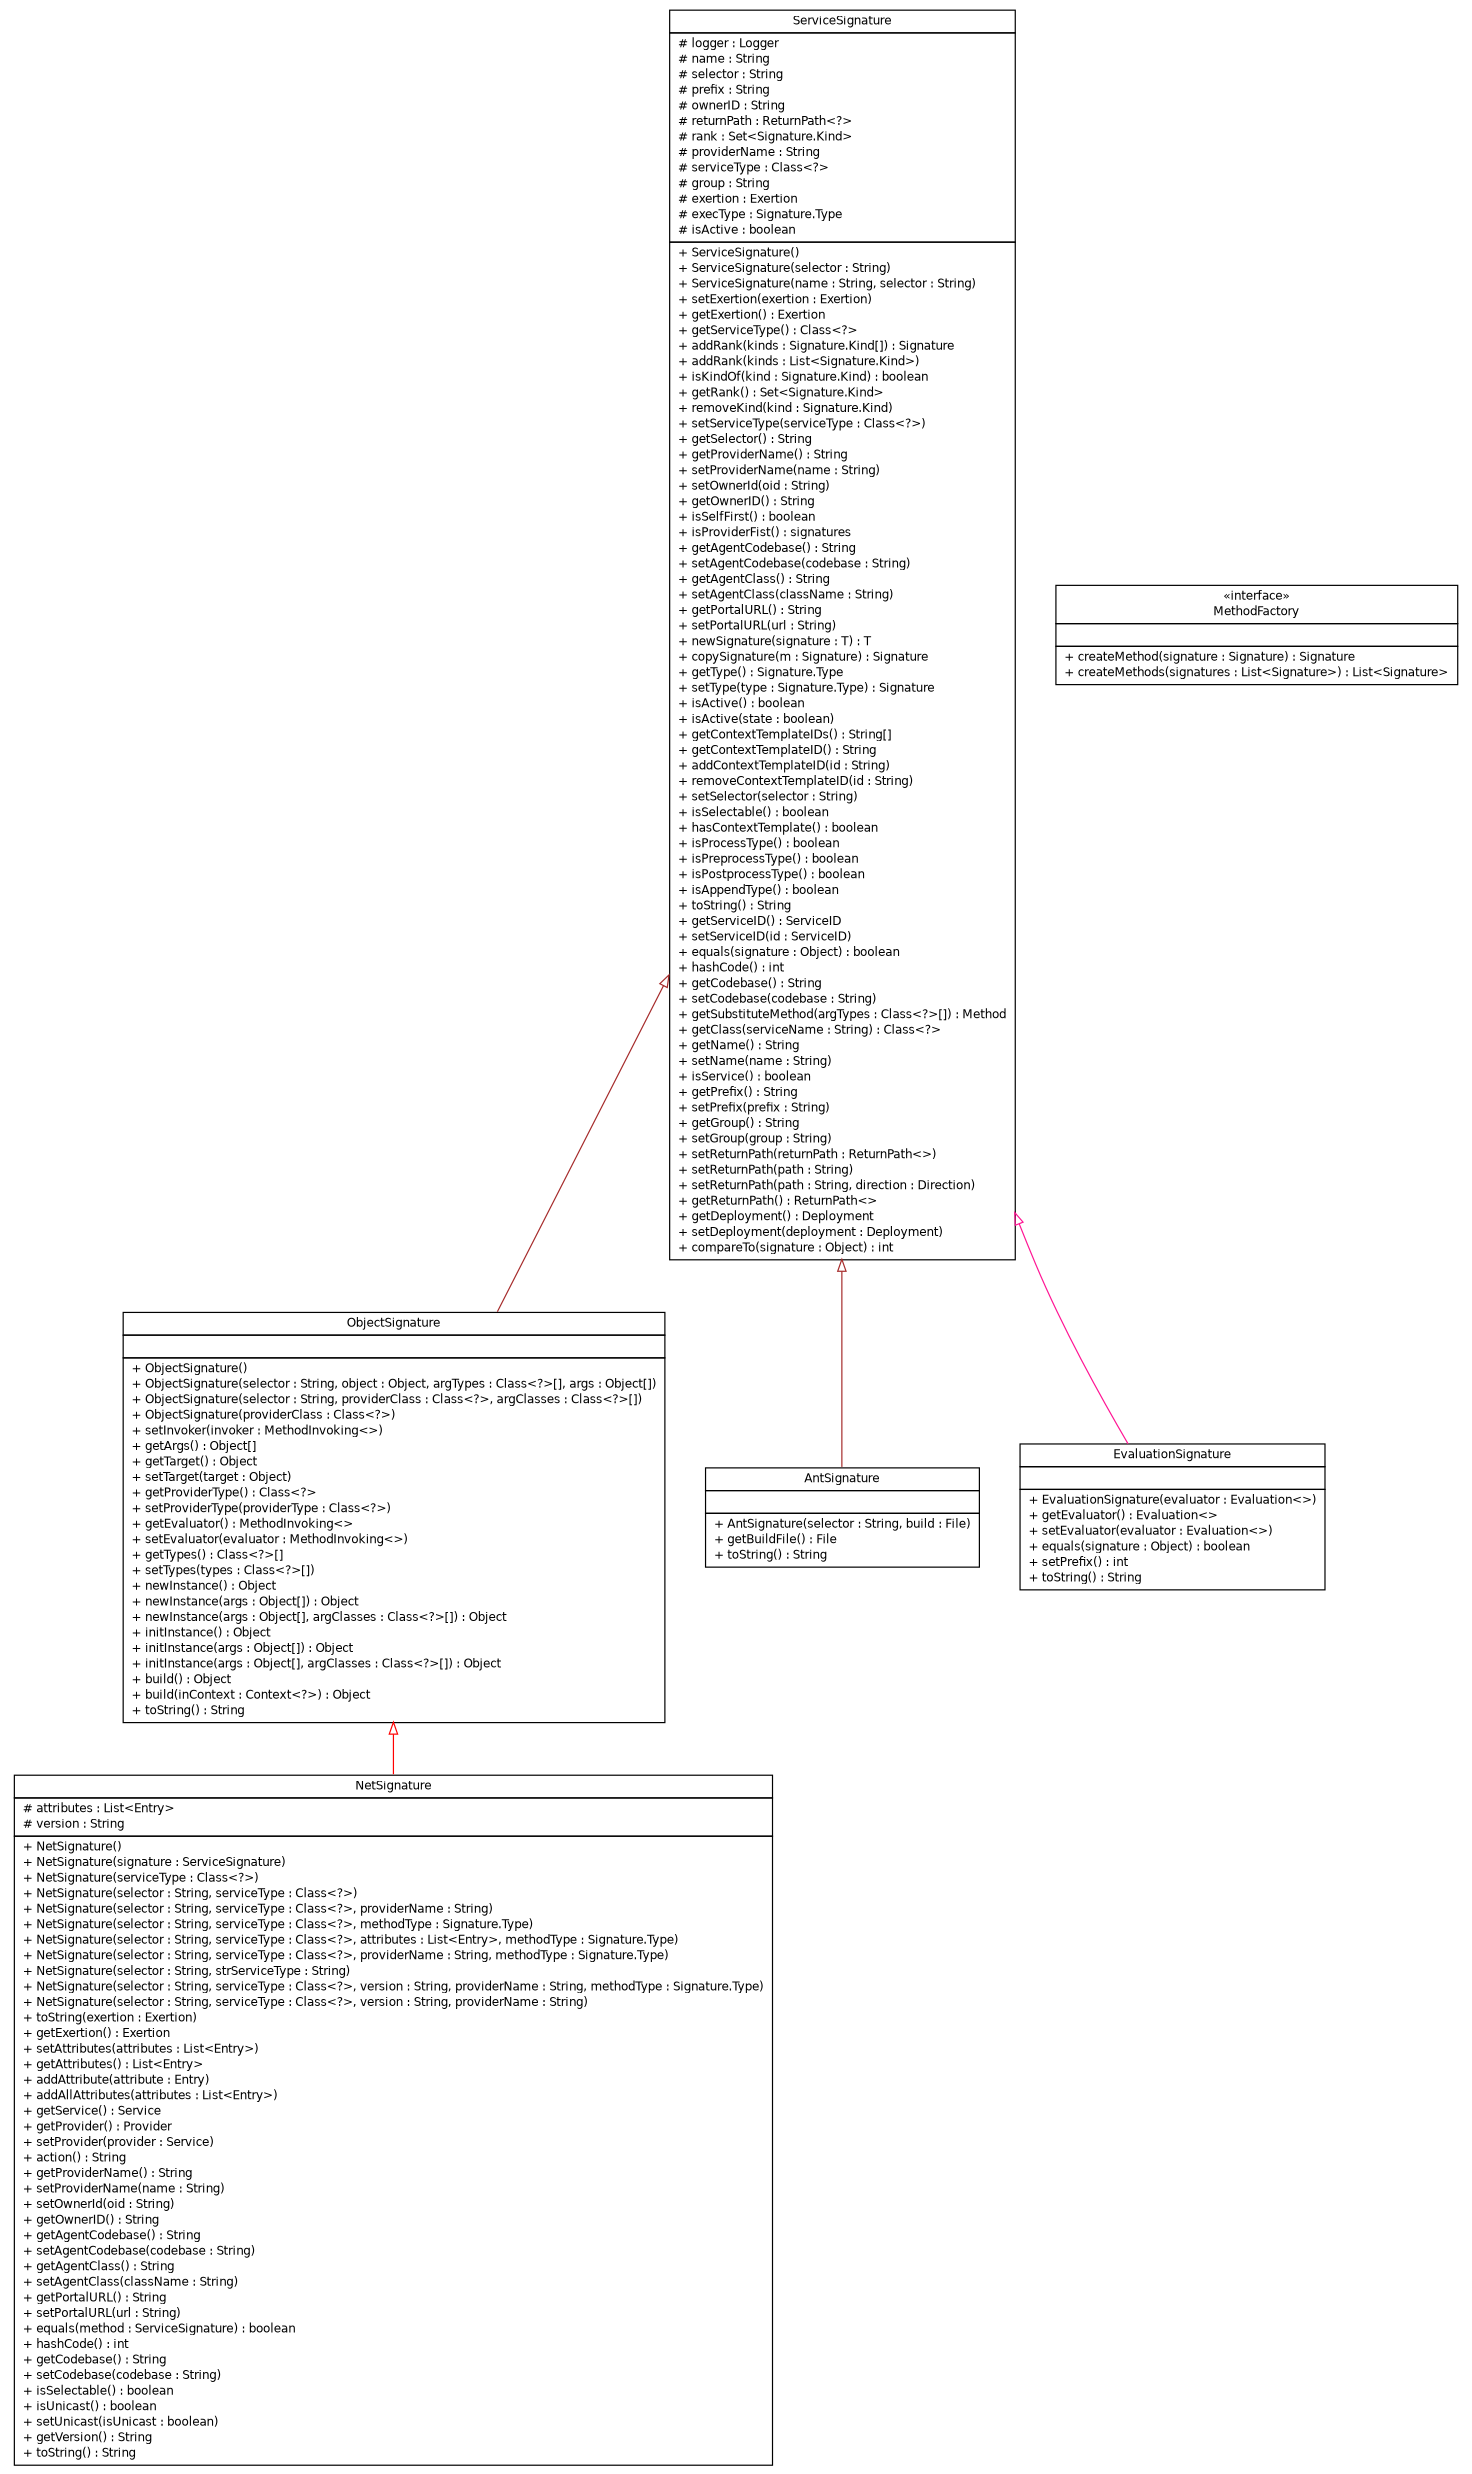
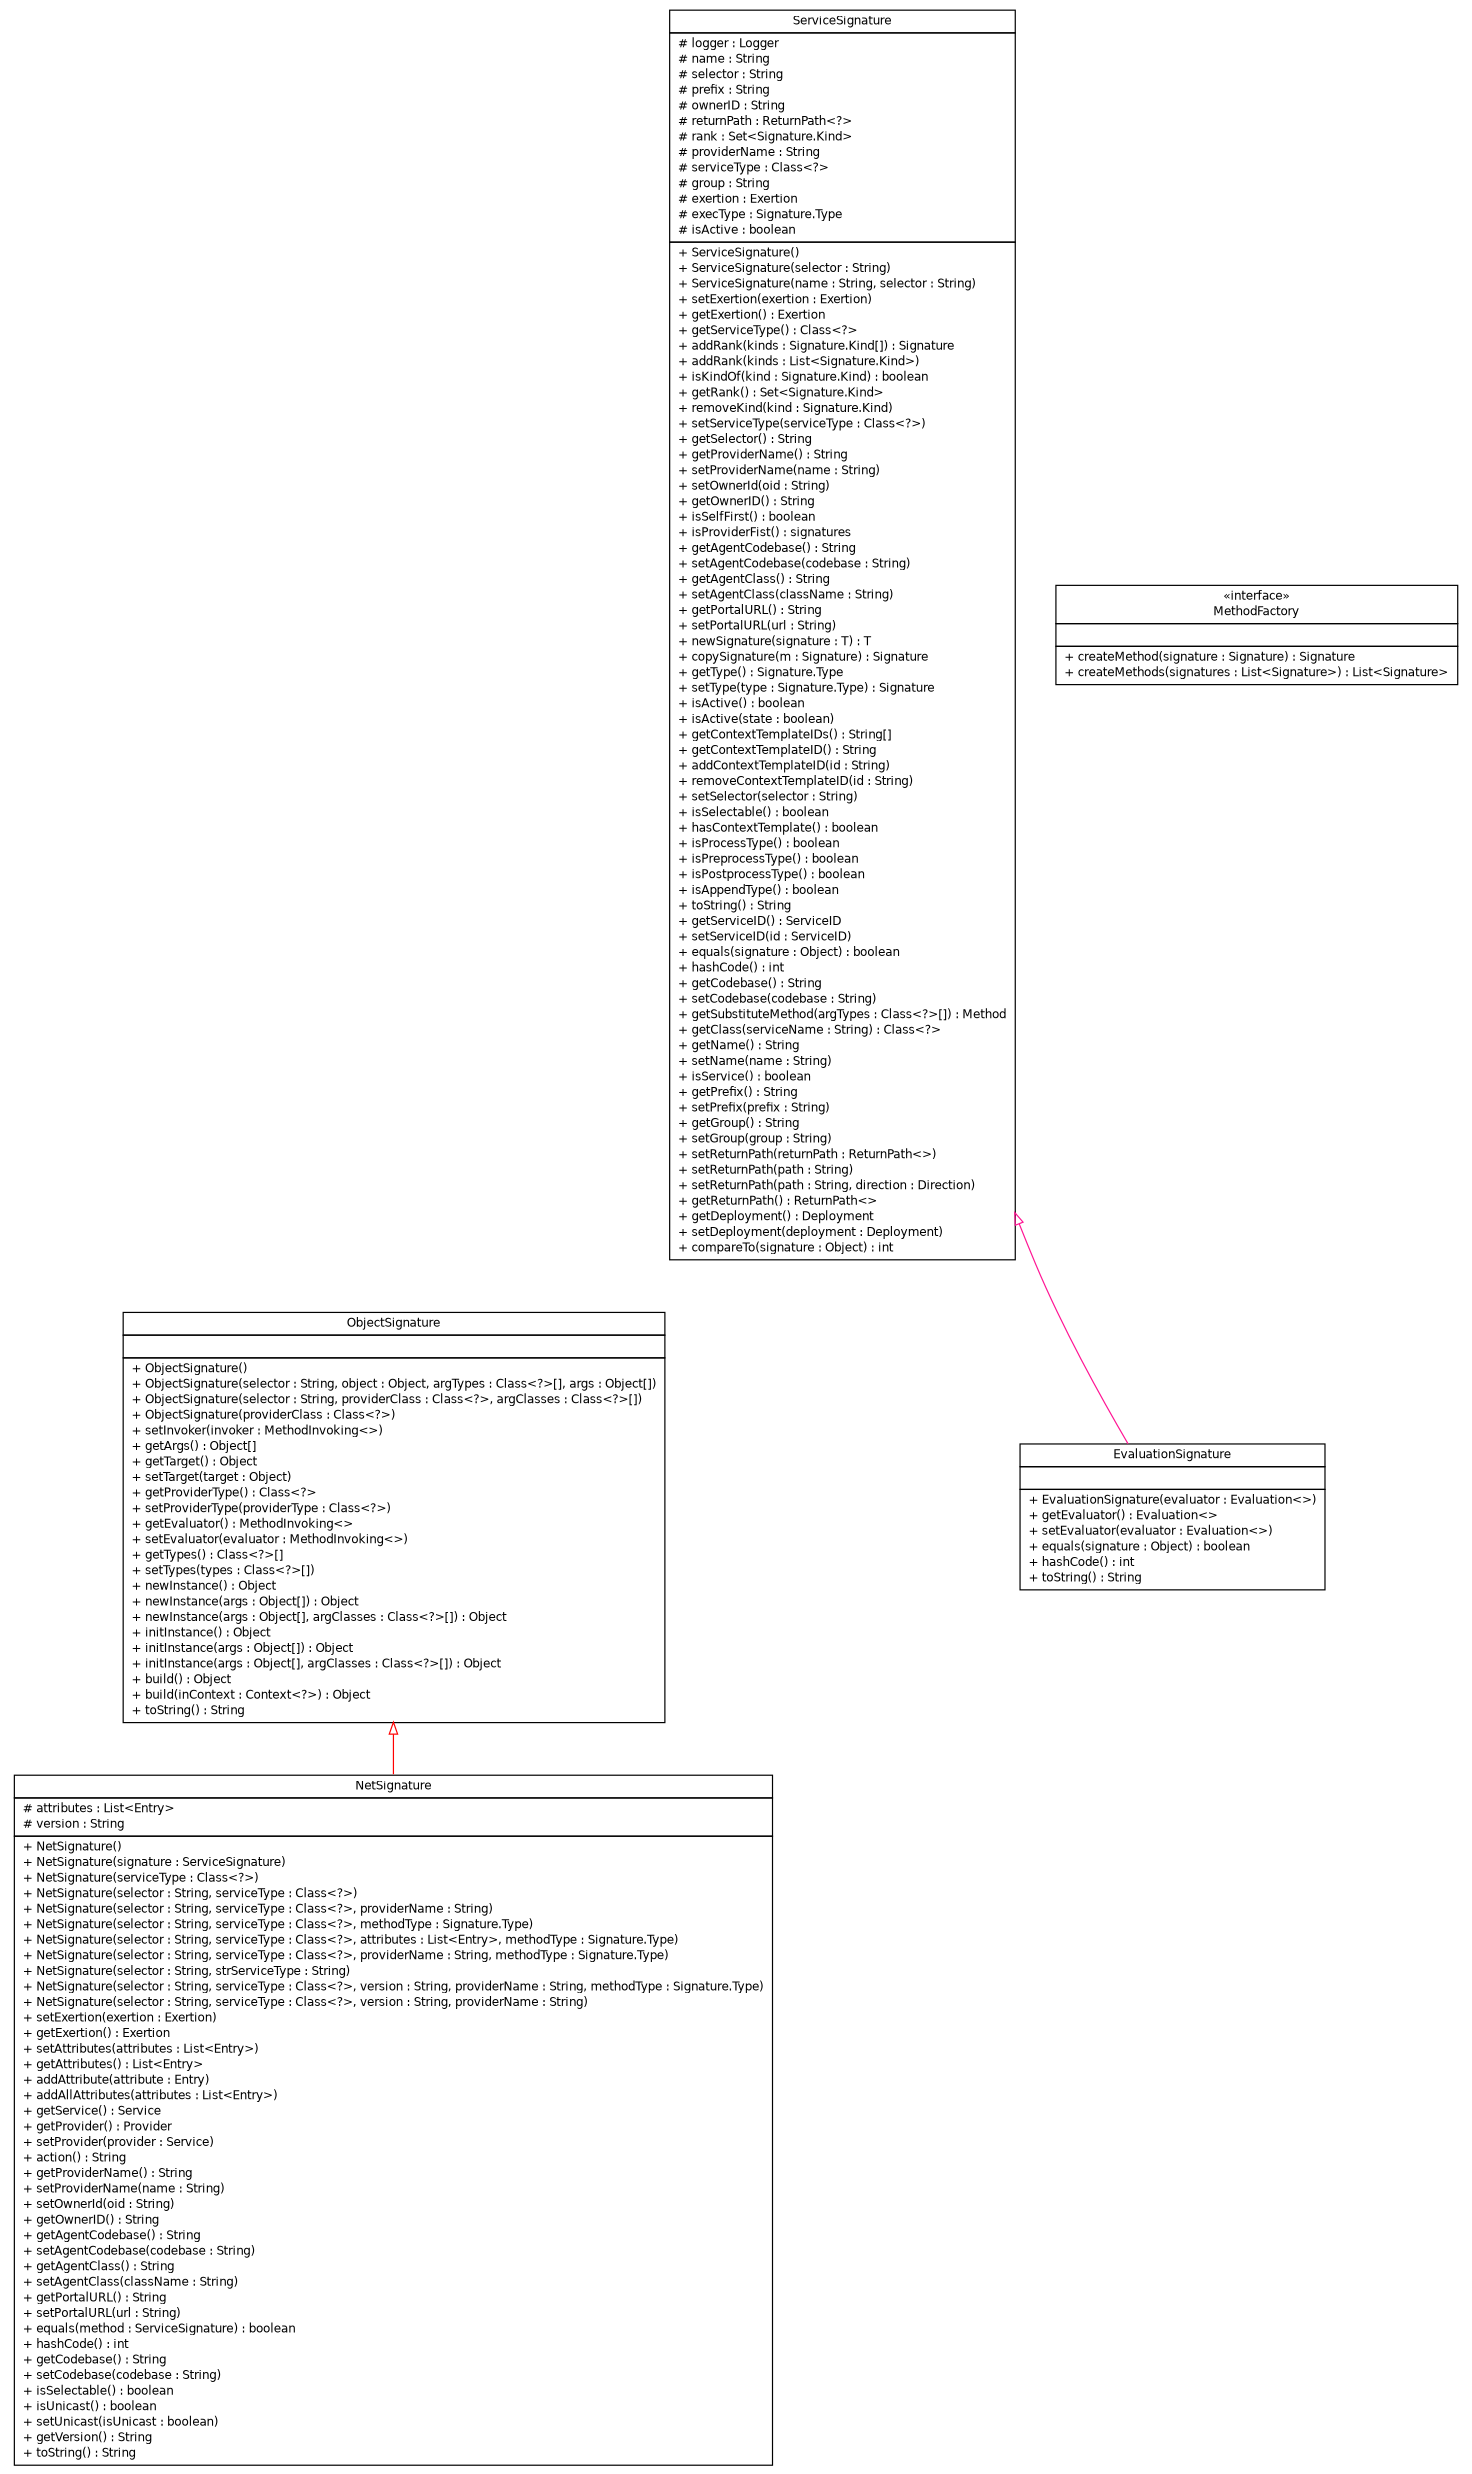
(580, 1149) -> none
(842, 1517) -> none
(1079, 1562) -> (1082, 1562)
(110, 2018) -> (120, 2018)
